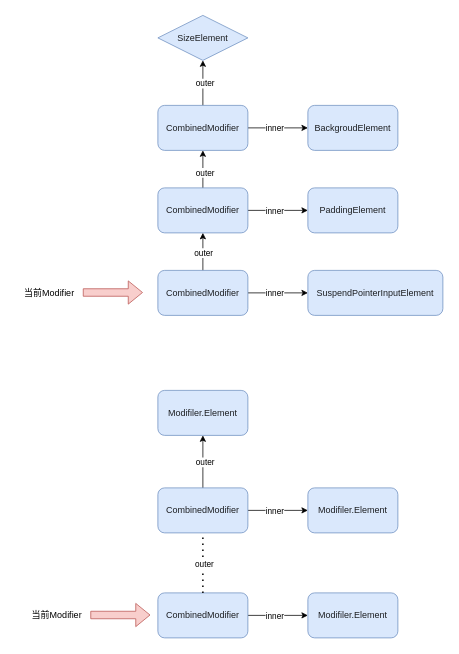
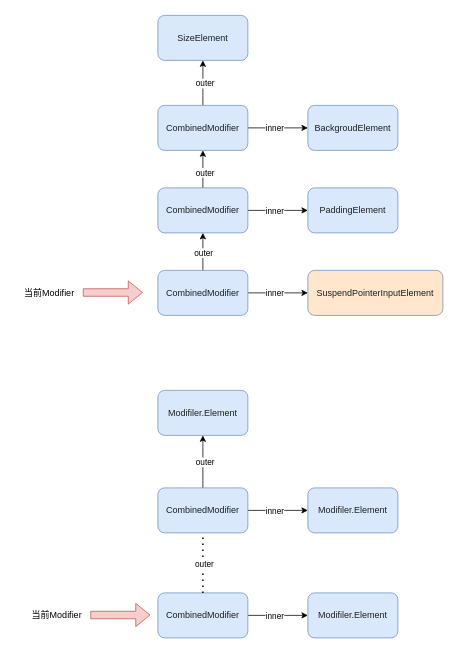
(203, 38) -> (203, 38)
(375, 293) -> (375, 293)
